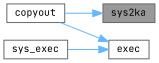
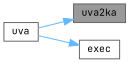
(36, 13) -> (21, 32)
(129, 13) -> (100, 13)
(36, 50) -> none
